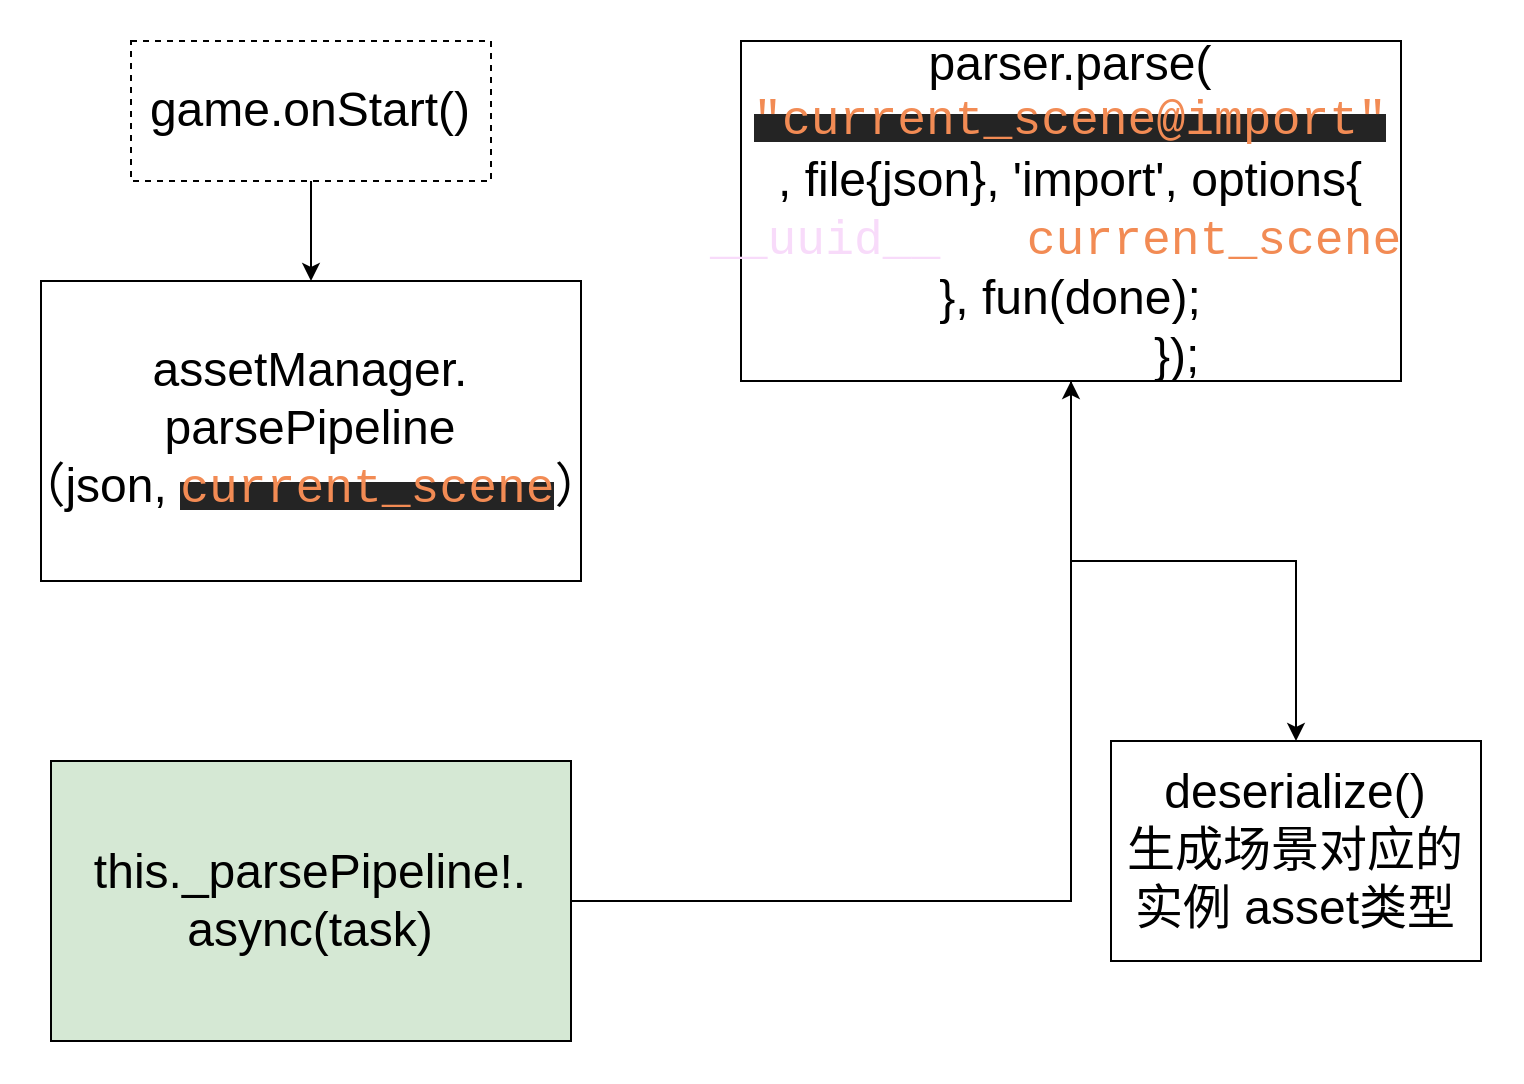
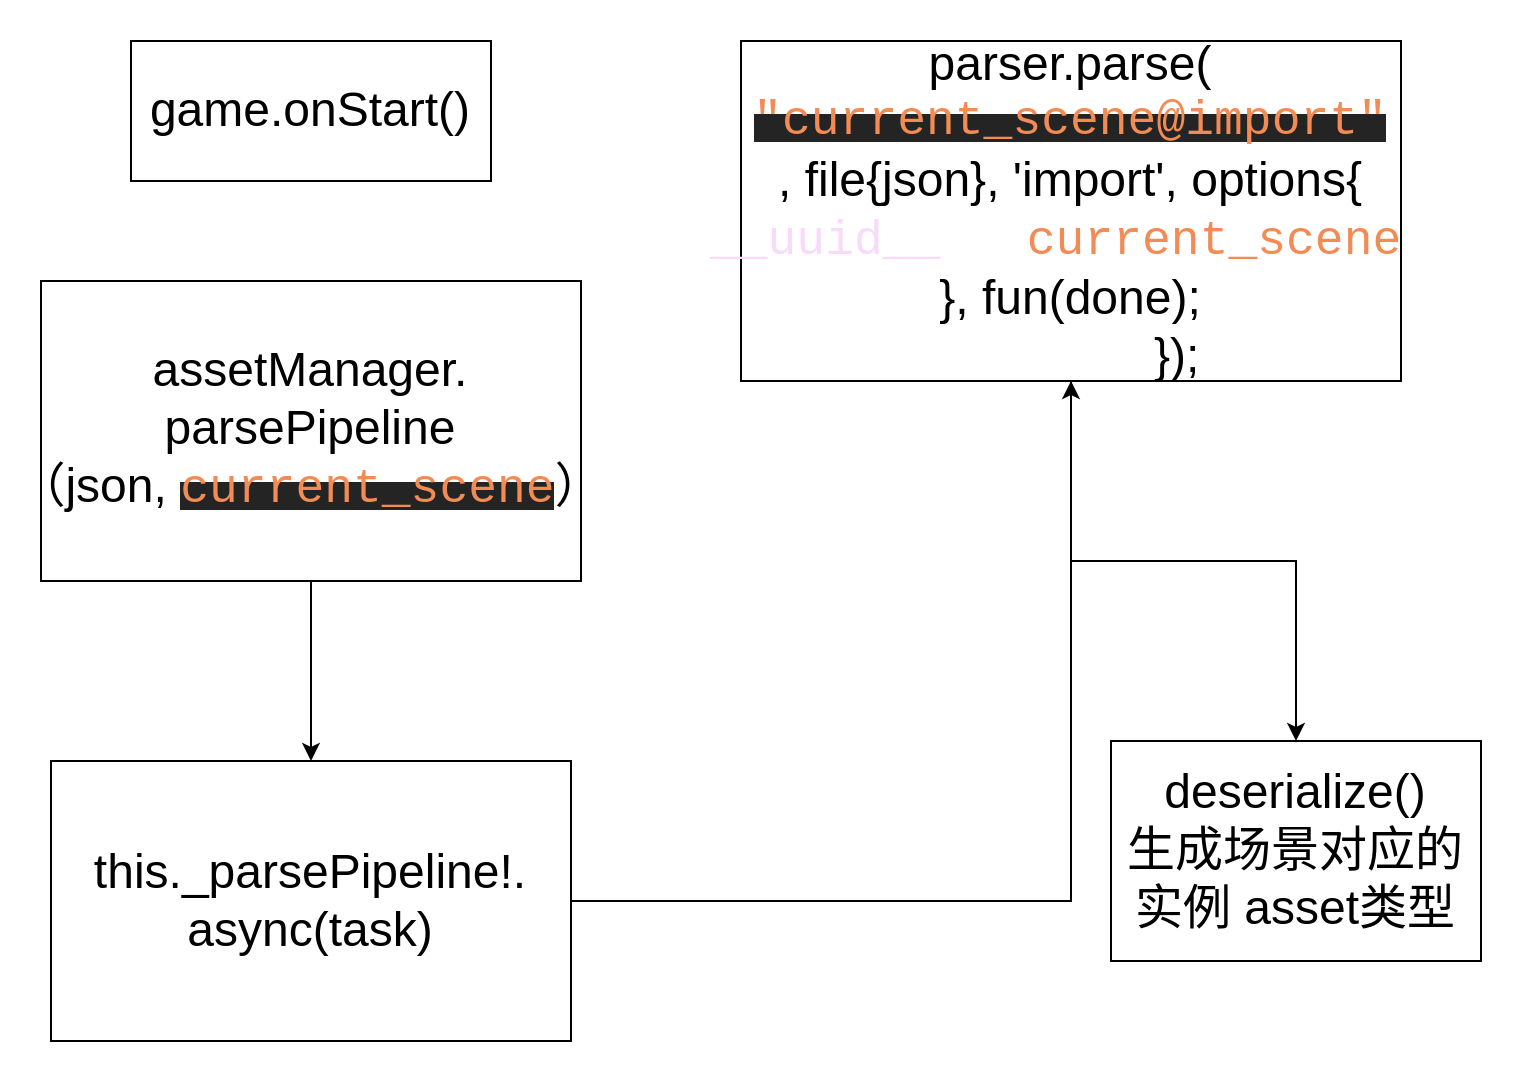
(311, 111) -> (311, 111)
(311, 224) -> none
none -> (311, 664)
(311, 901) -> (311, 901)
